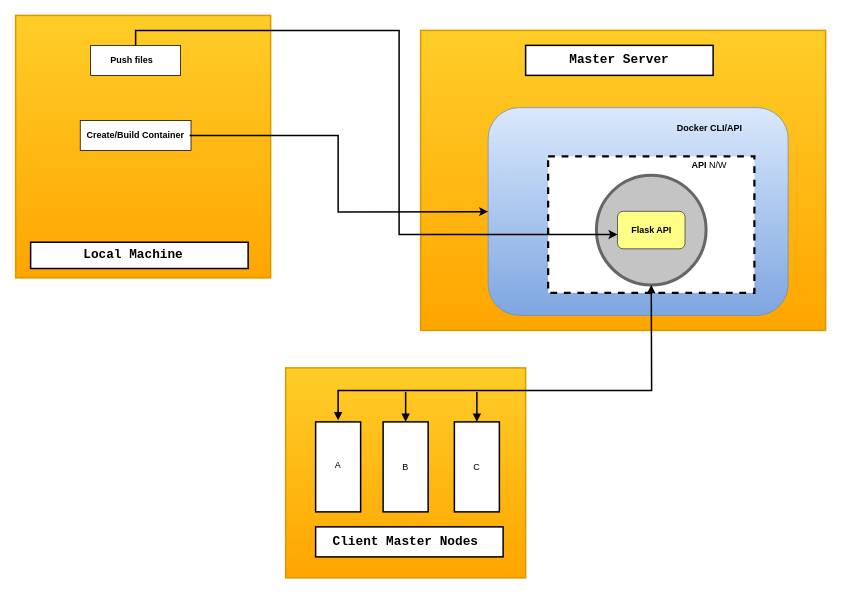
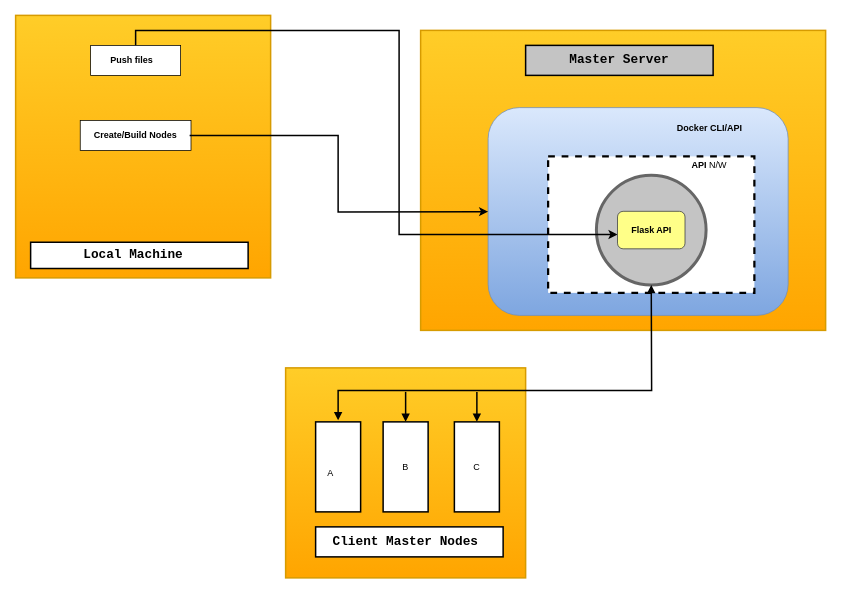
(619, 60) -> (619, 60)
(135, 135) -> (135, 135)
(338, 465) -> (330, 473)
